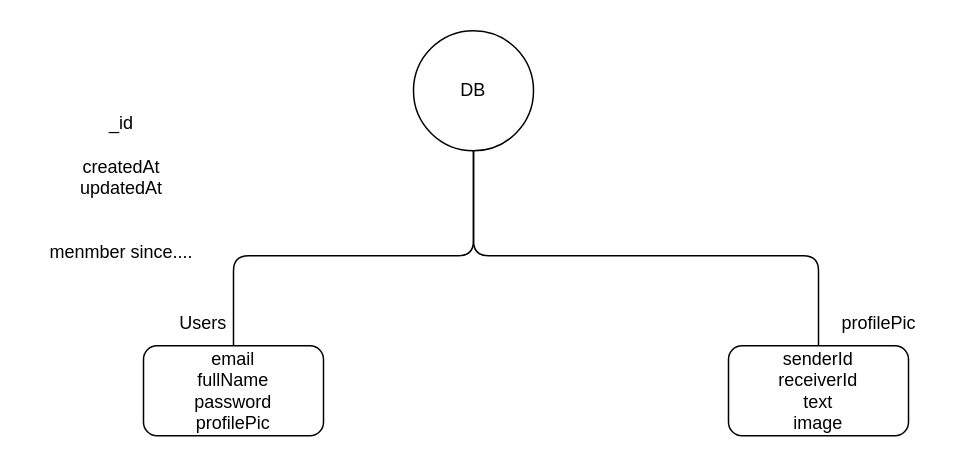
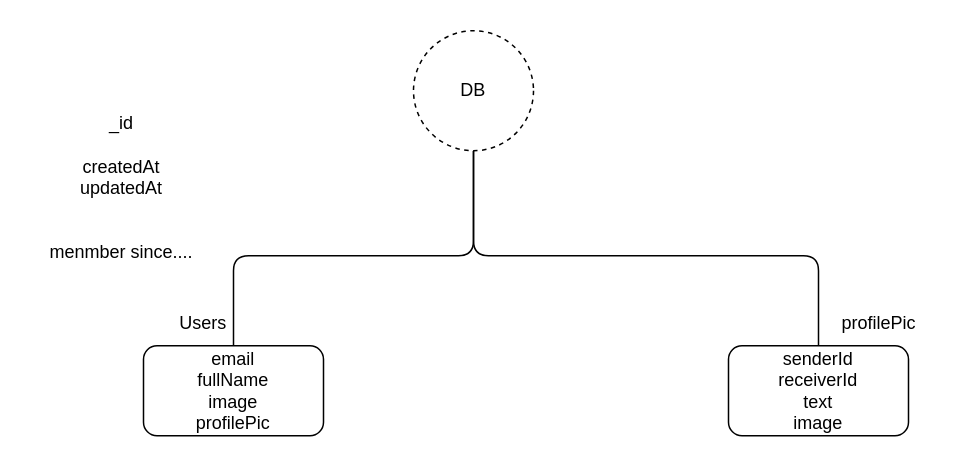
(473, 91) -> (473, 91)
(233, 391) -> (233, 391)
